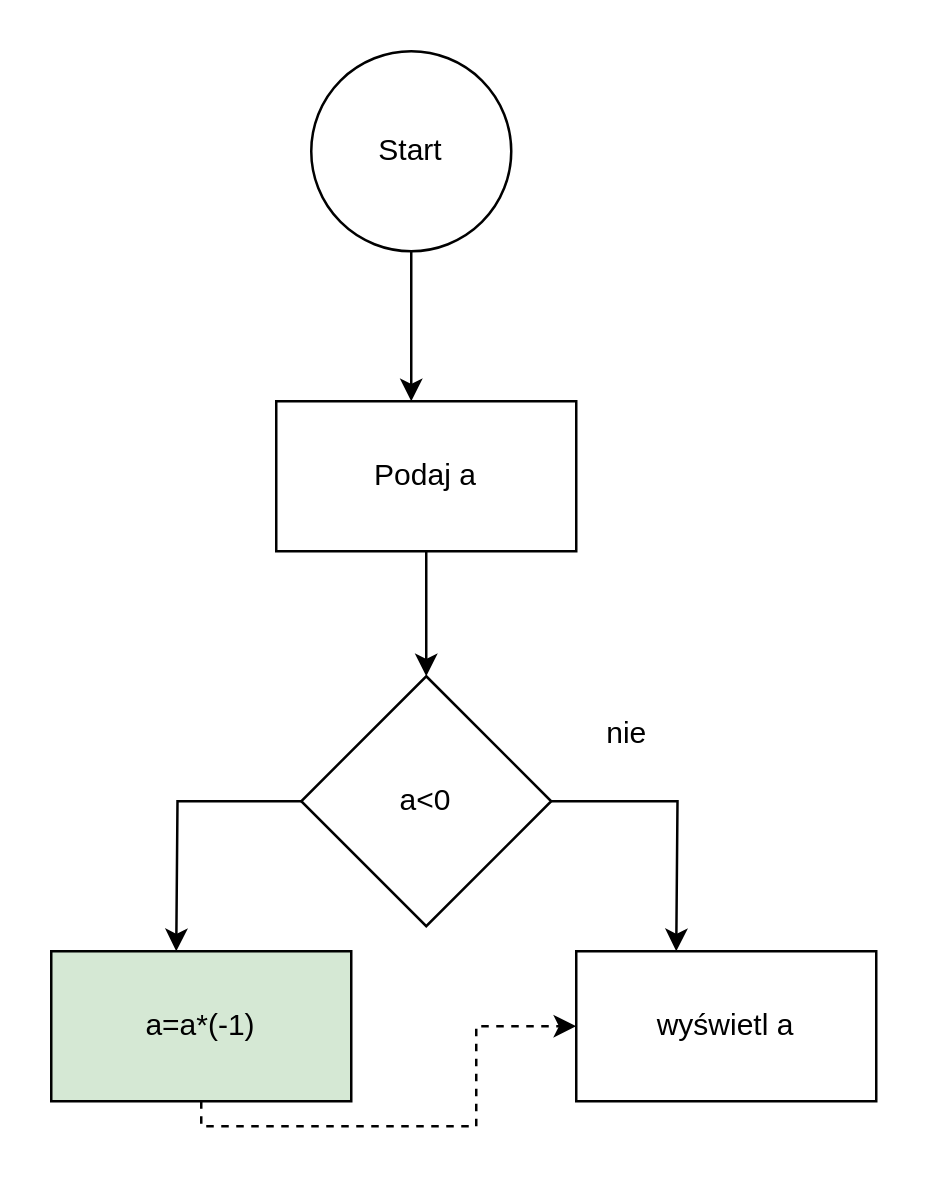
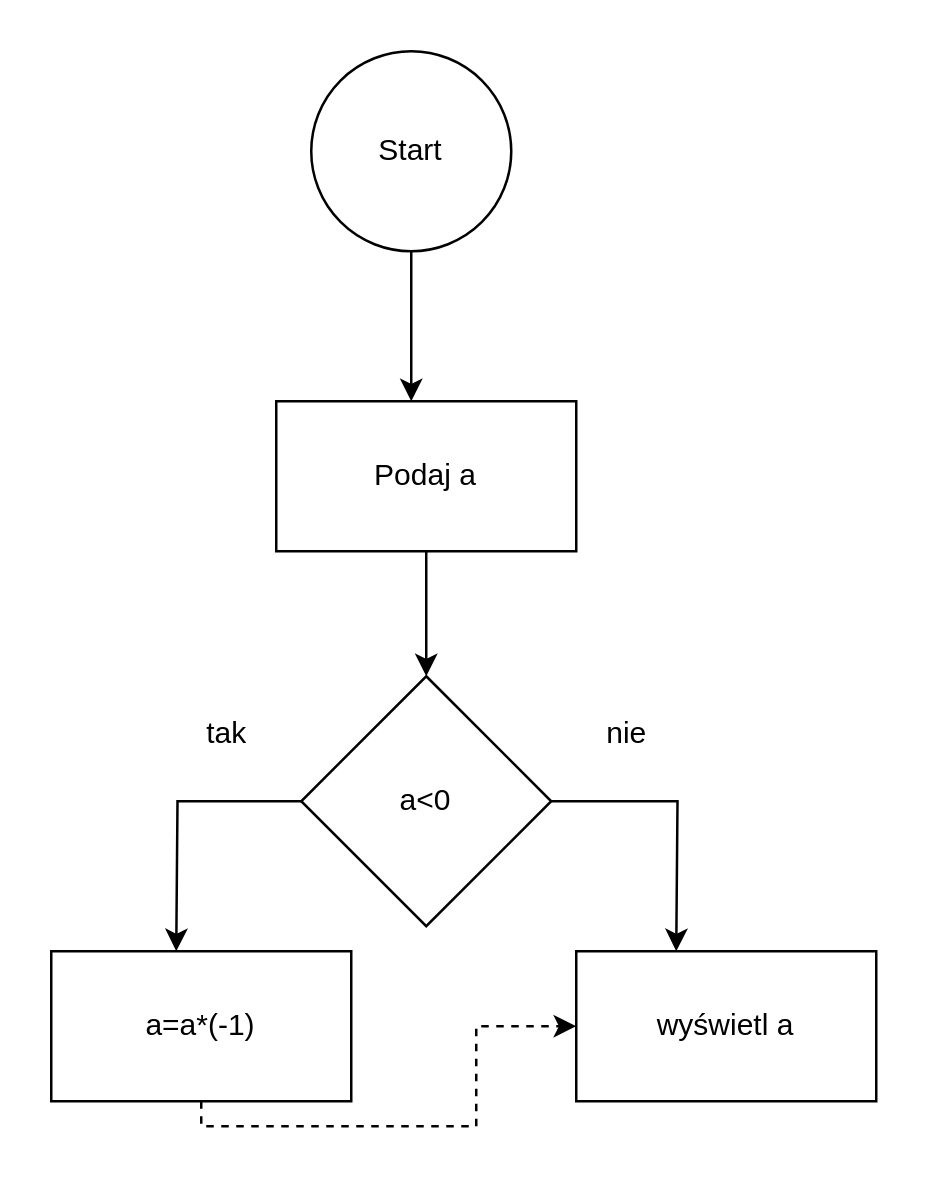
none -> (226, 751)
(201, 1026) -> (201, 1026)
